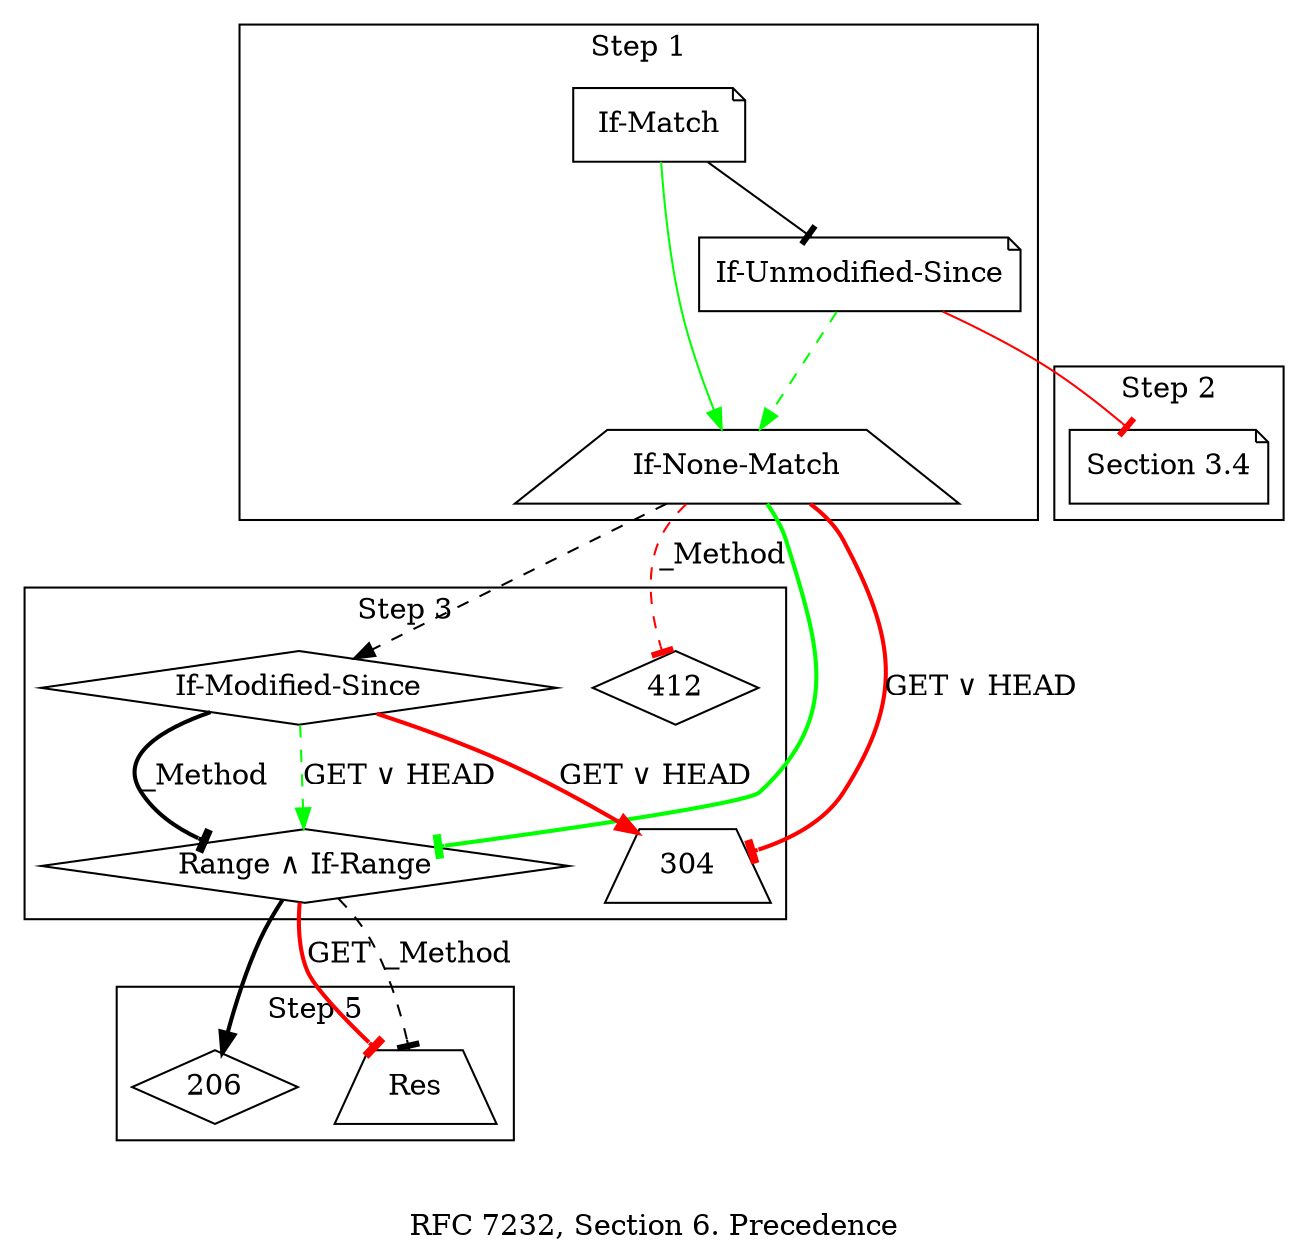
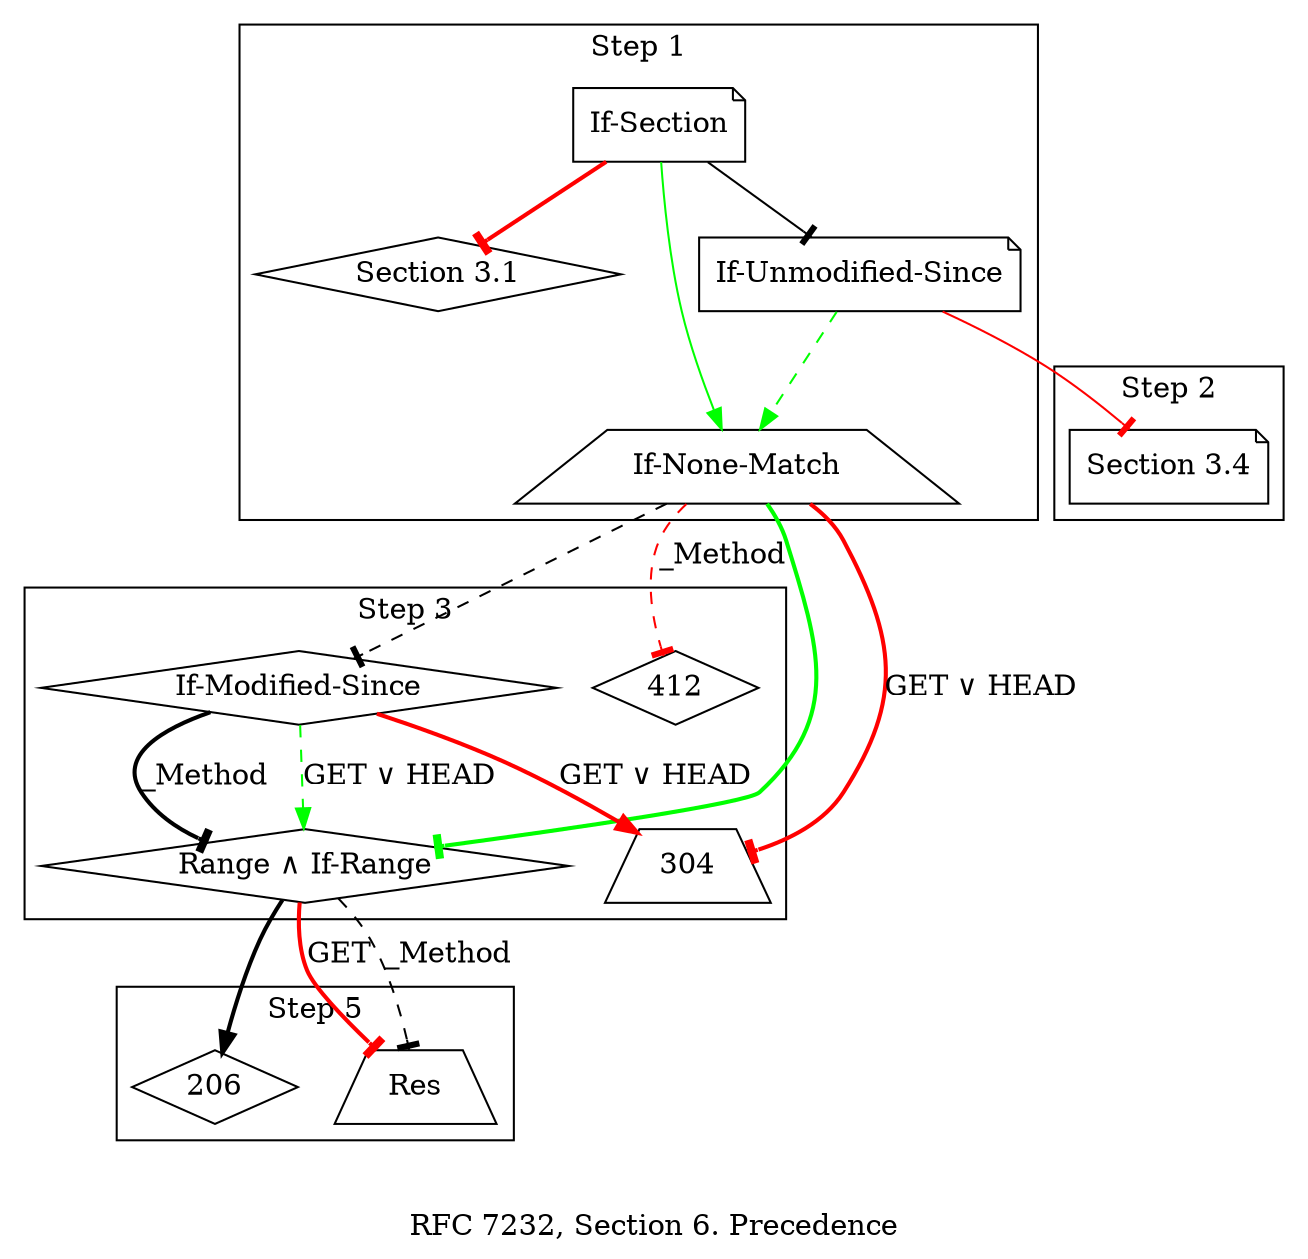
(659, 125) -> (659, 125)
none -> (438, 274)
(523, 575) -> (523, 575)
